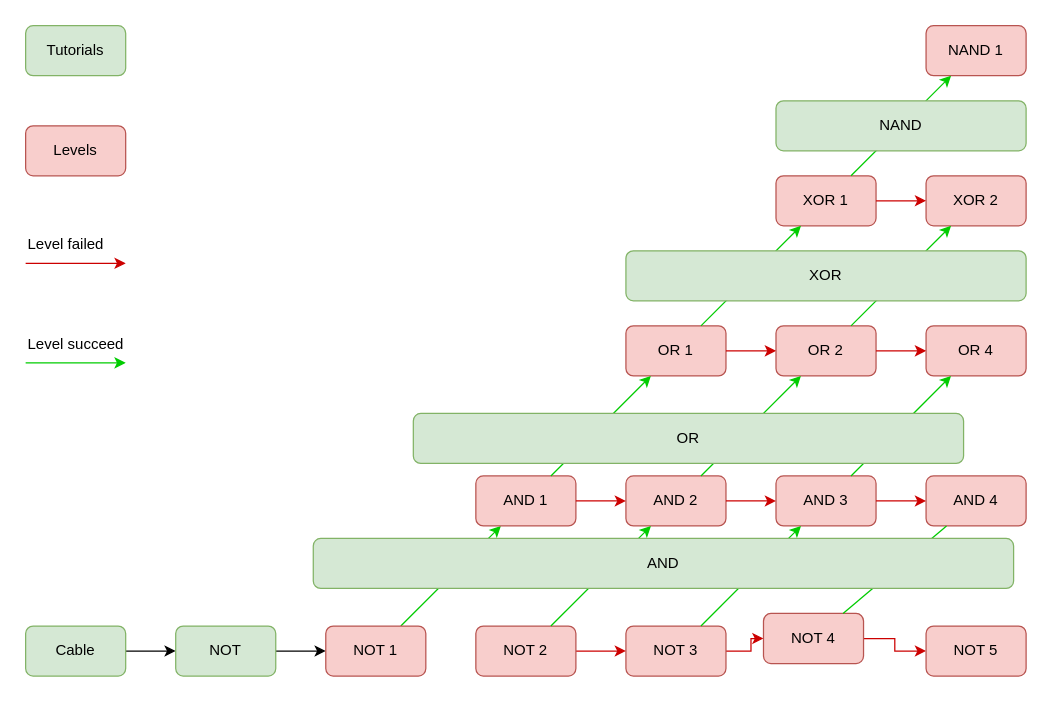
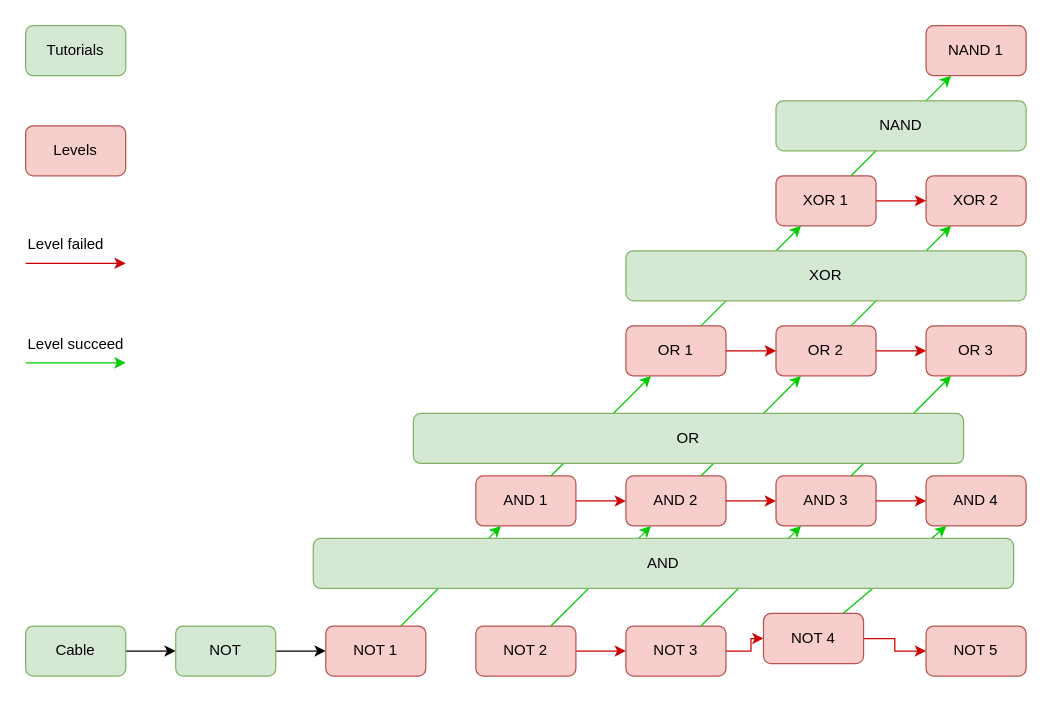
(976, 351) -> (976, 351)
(941, 530) -> (938, 532)
